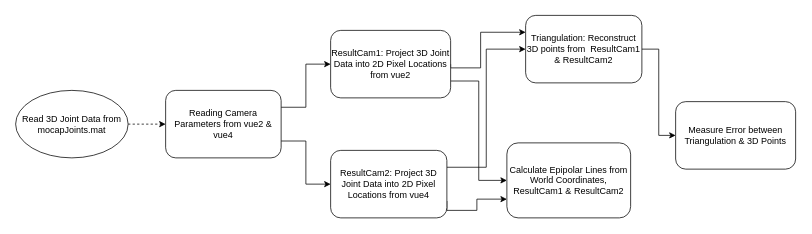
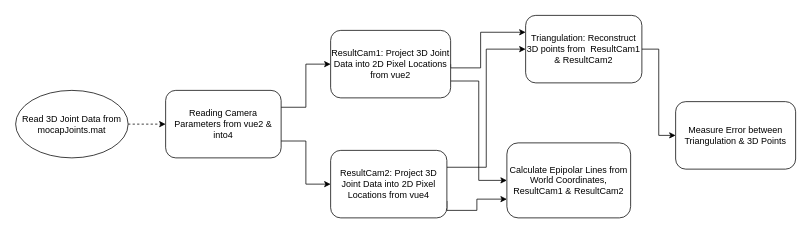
(223, 124) -> (223, 124)
